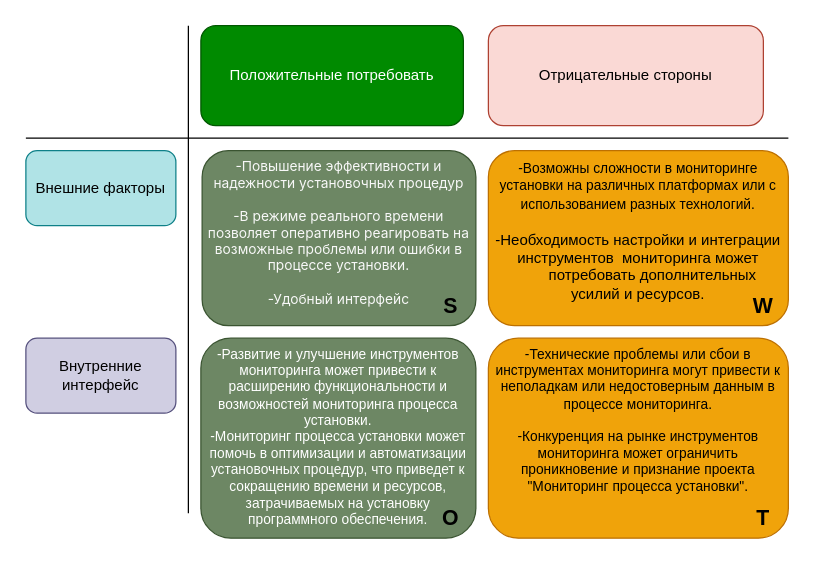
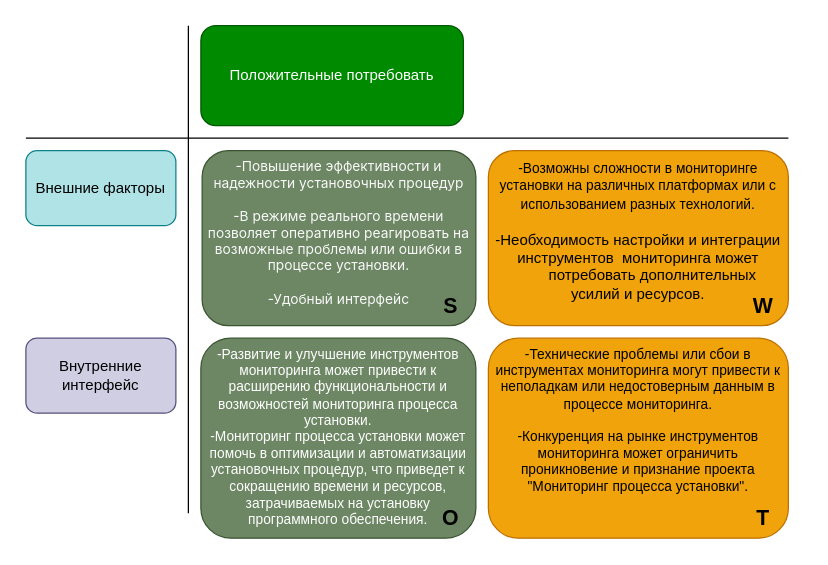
(626, 76) -> none
